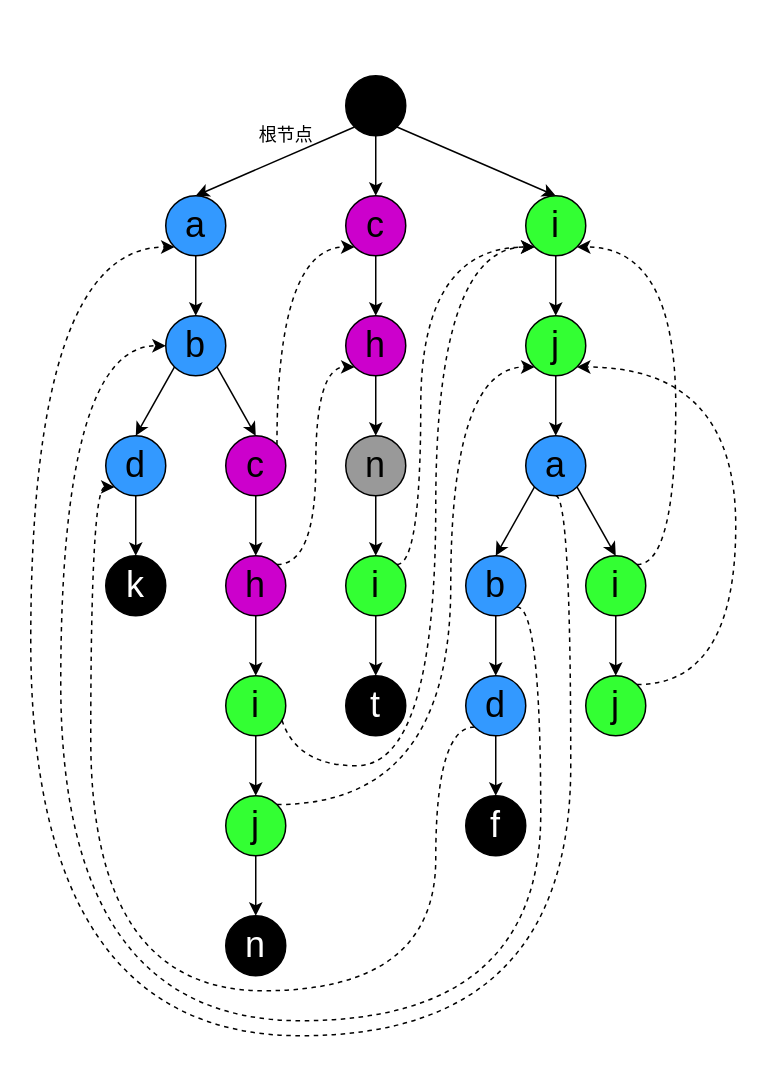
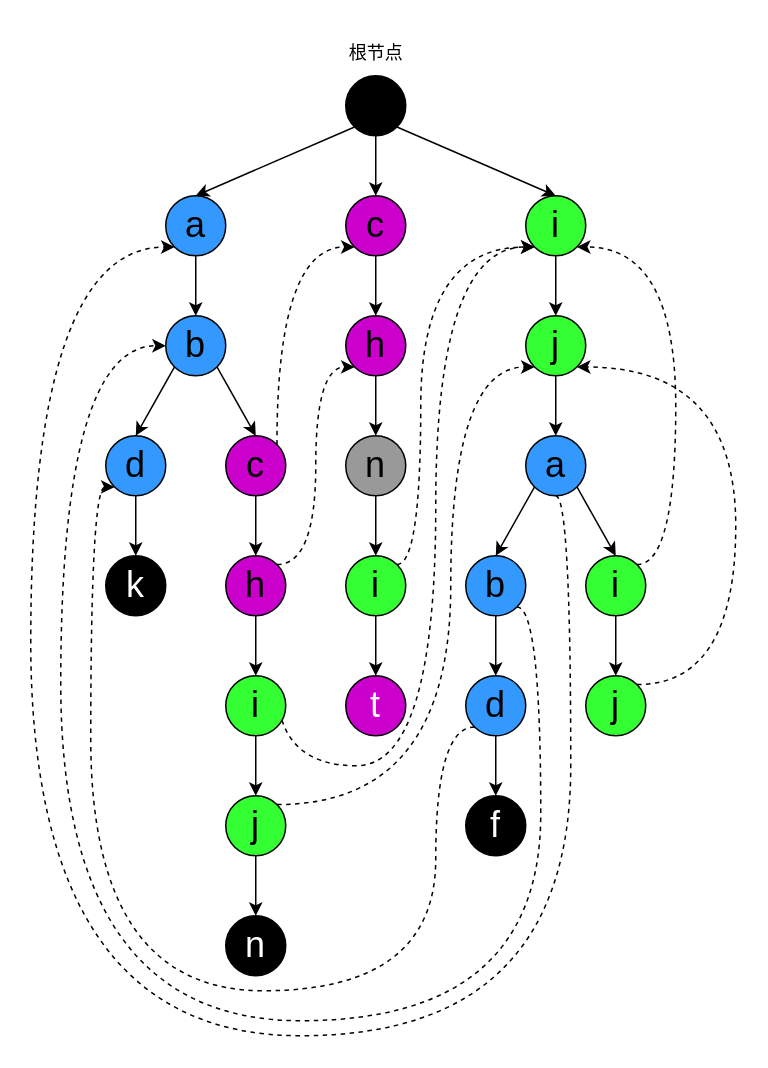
(286, 136) -> (376, 53)
(376, 706) -> (376, 706)
